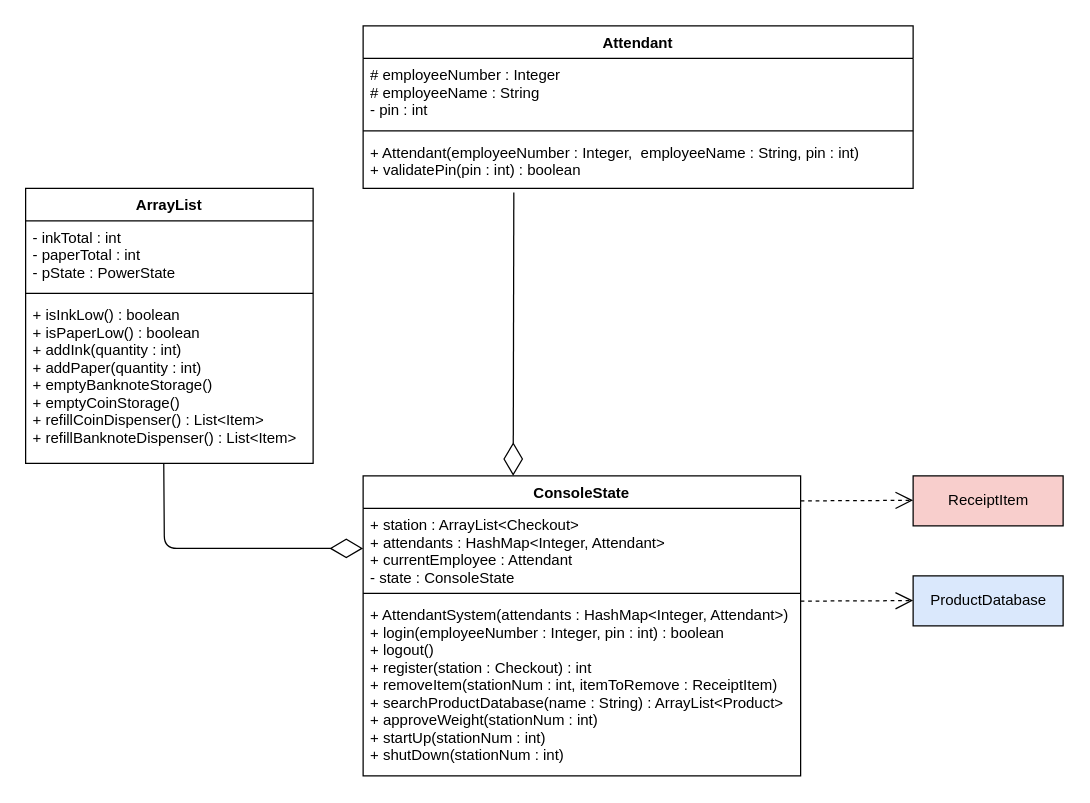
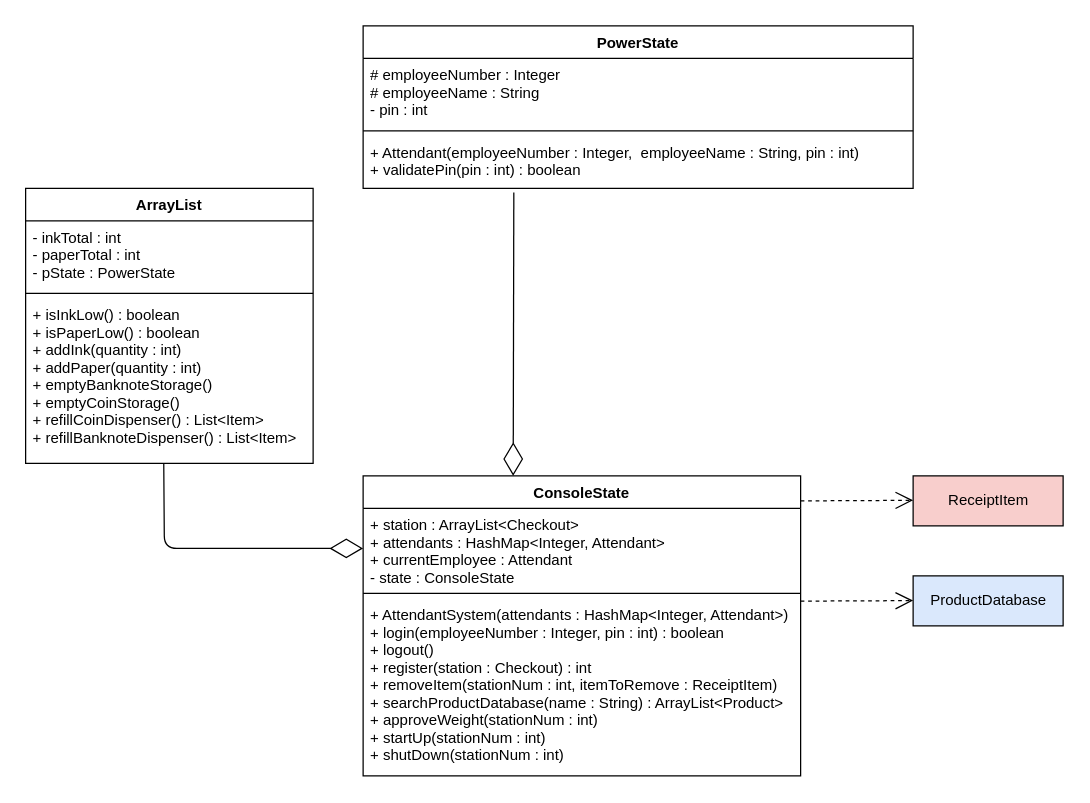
(638, 43) -> (638, 43)
